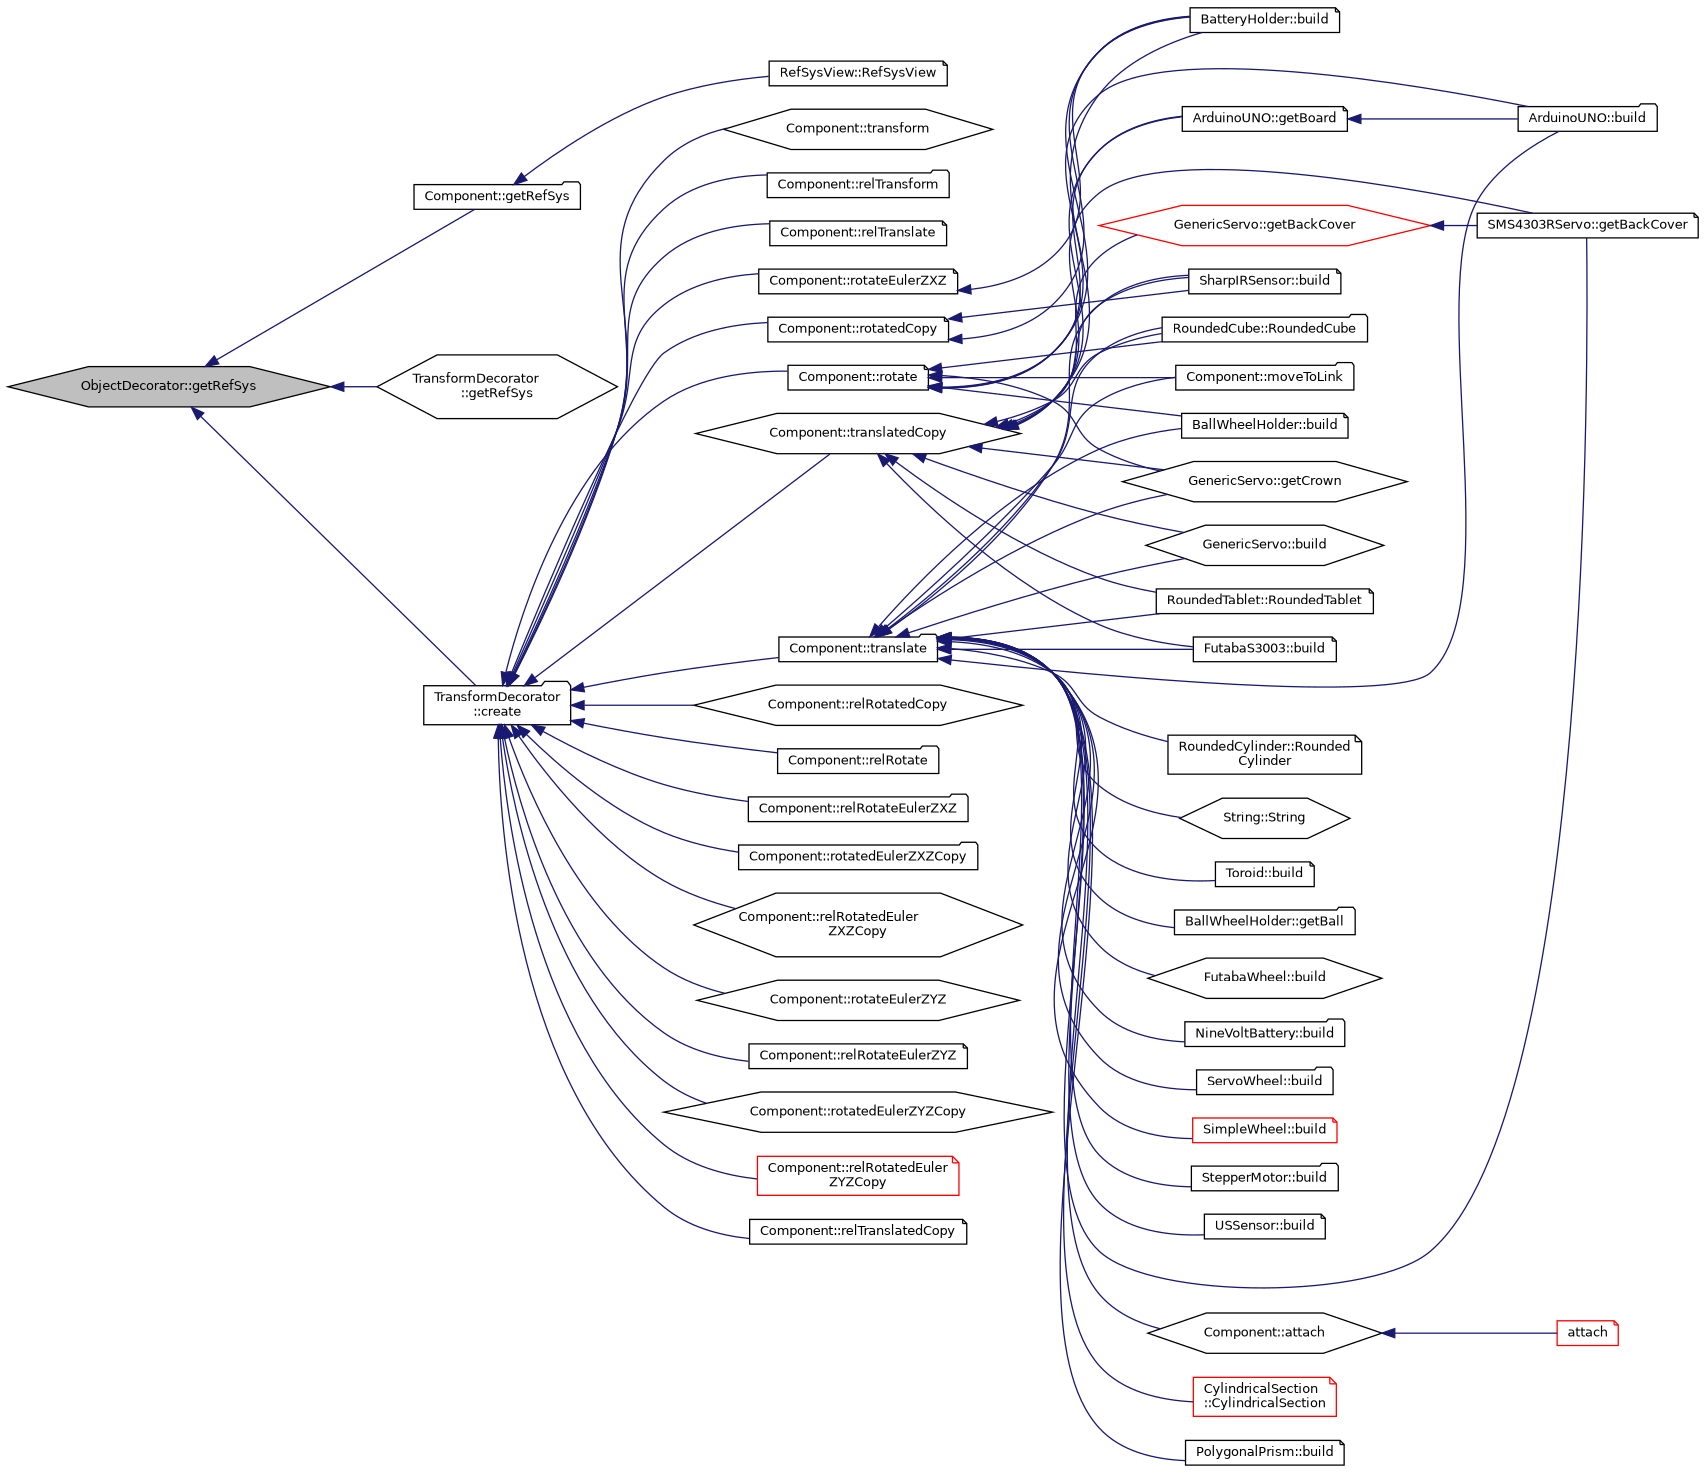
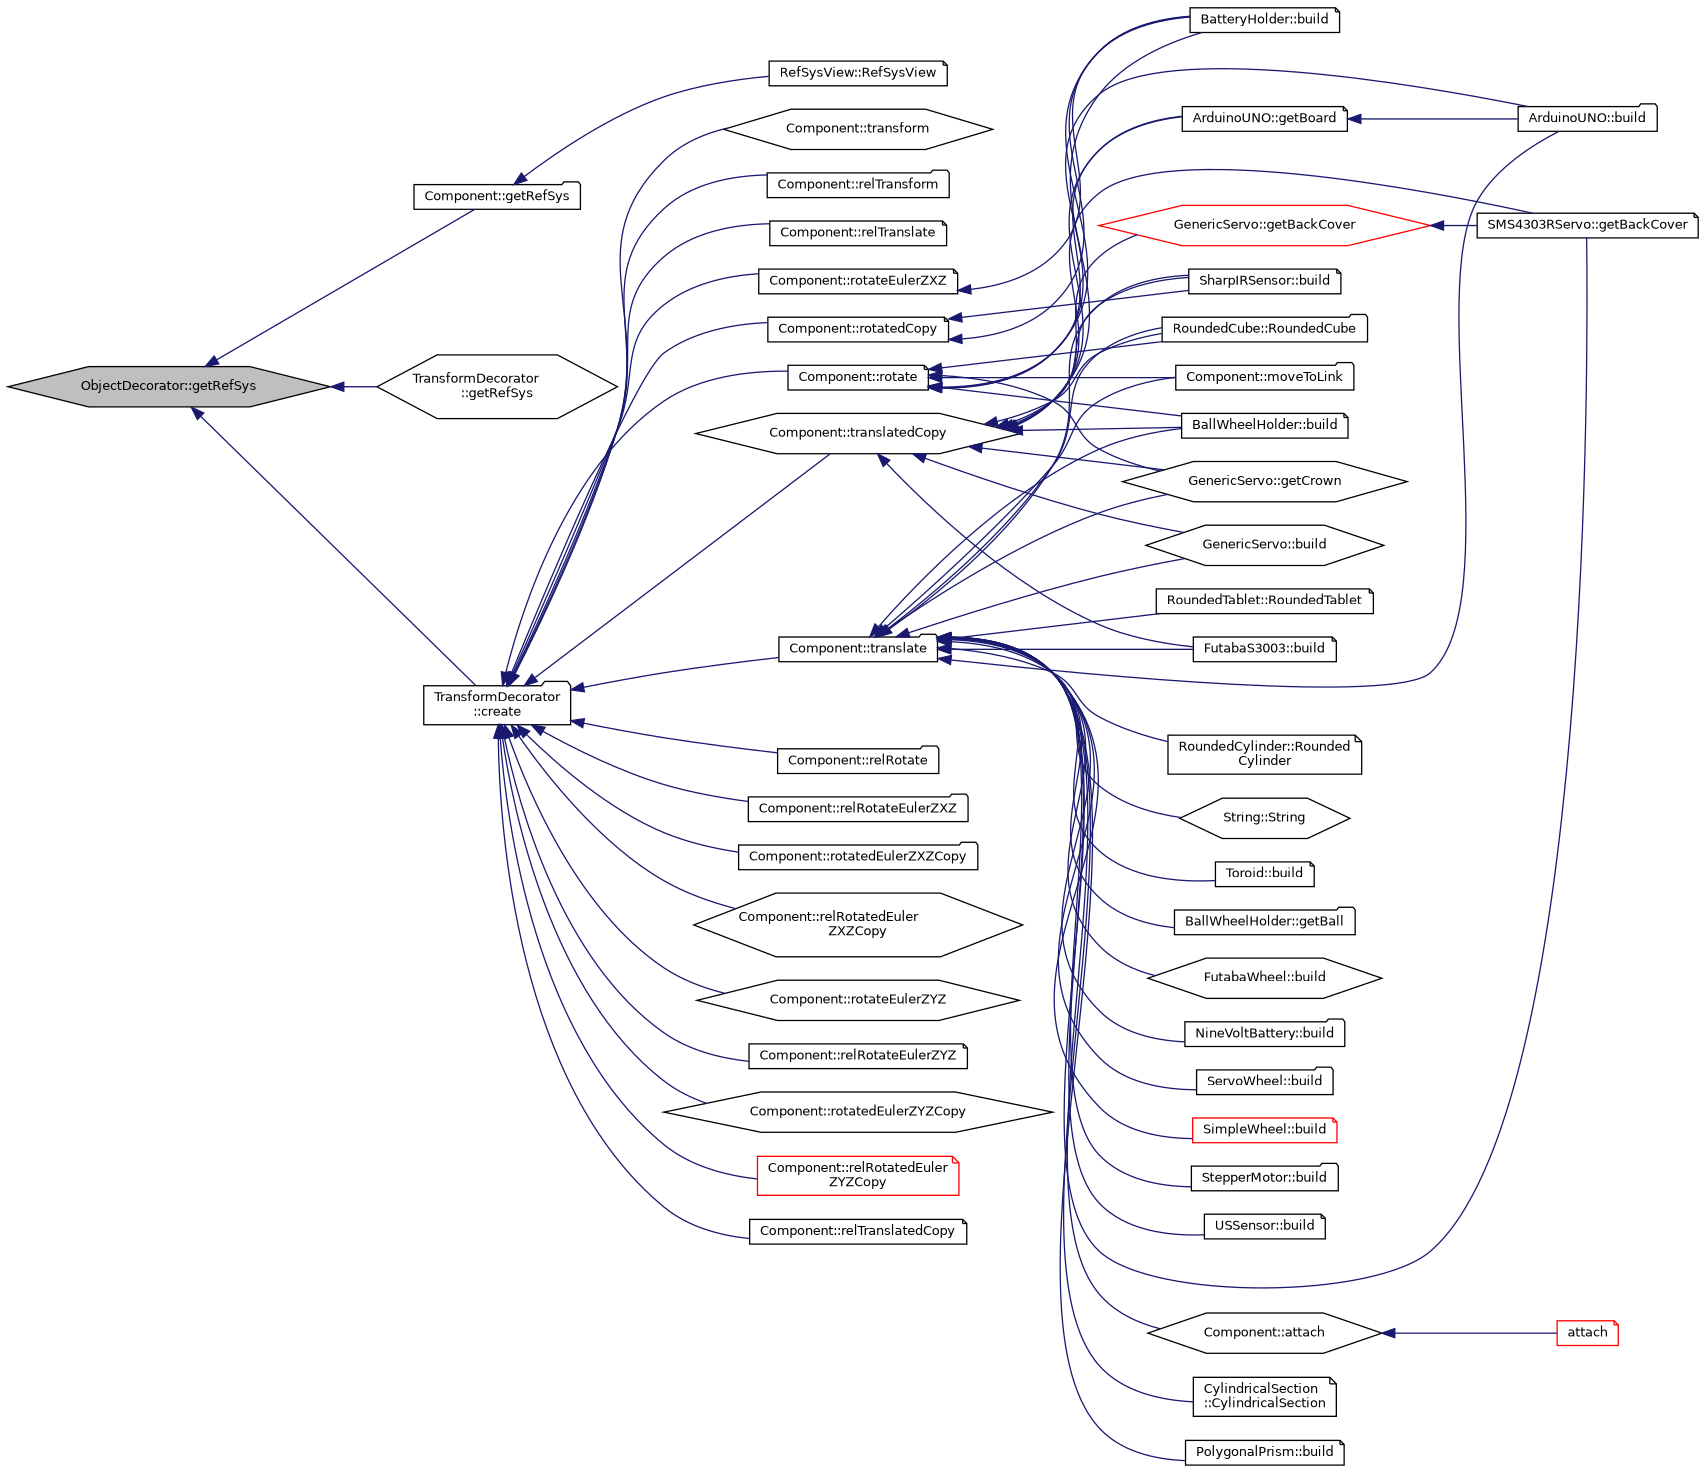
(1013, 538) -> (1102, 429)
(858, 705) -> none
(1265, 1397) -> (1265, 1397)
